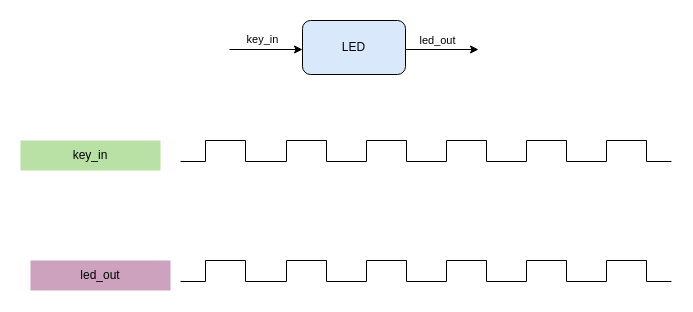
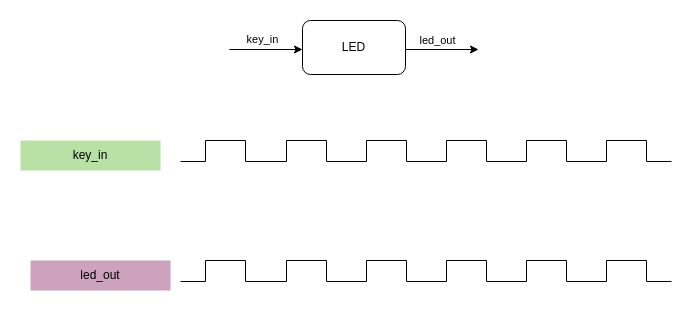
(354, 48) -> (354, 48)
